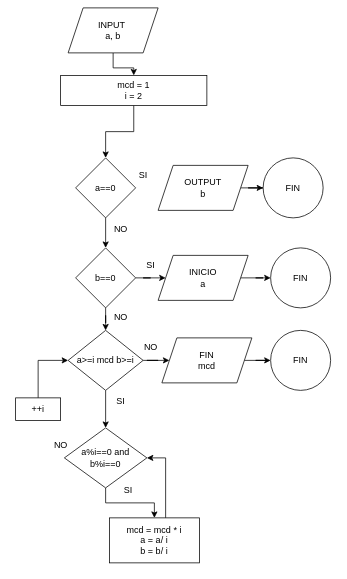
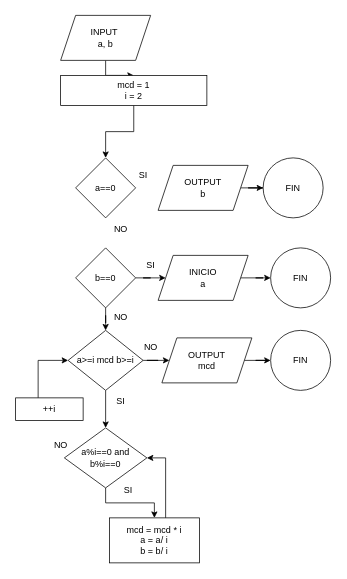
(113, 30) -> (105, 38)
(105, 230) -> none
(207, 360) -> (207, 360)
(38, 409) -> (49, 409)
